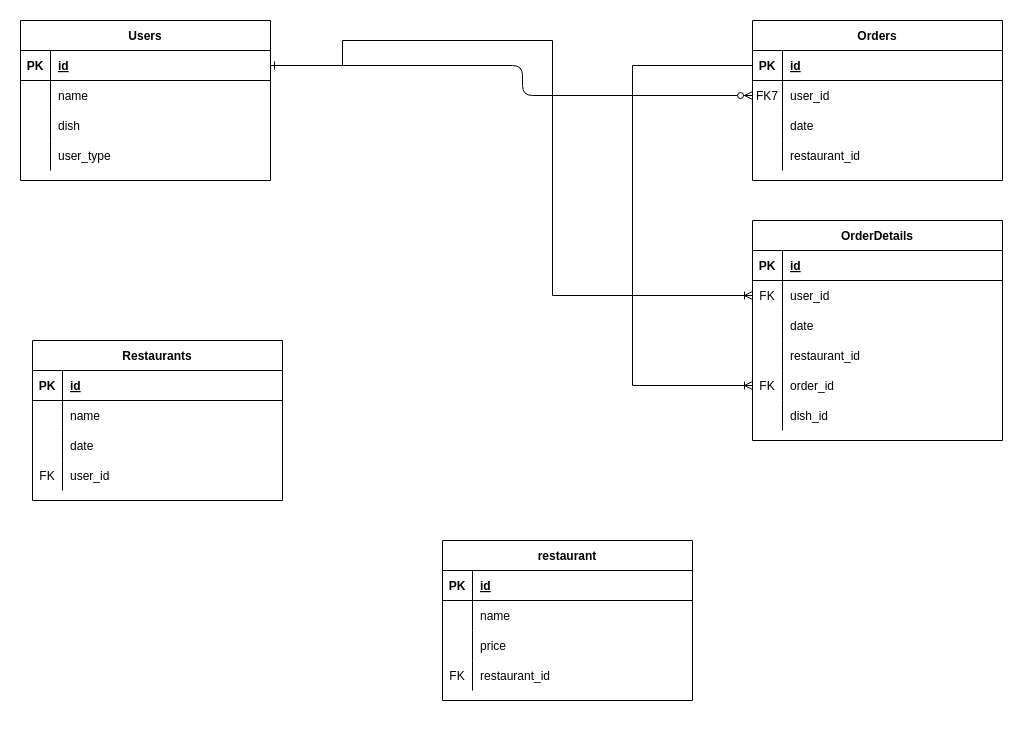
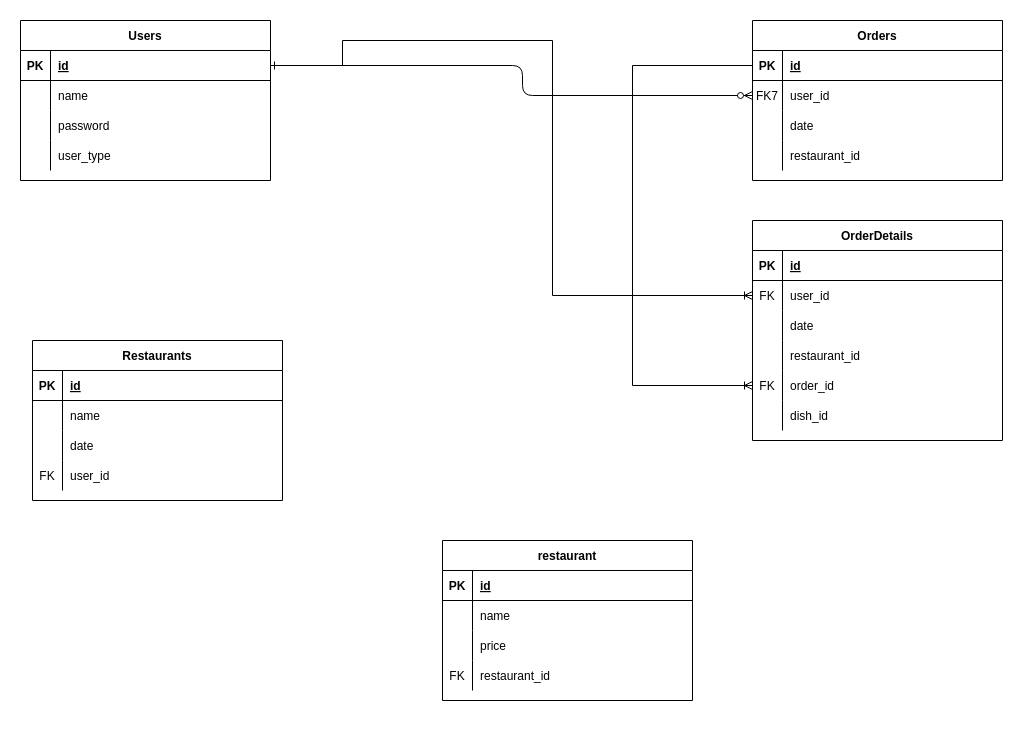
(70, 126) -> (85, 126)
